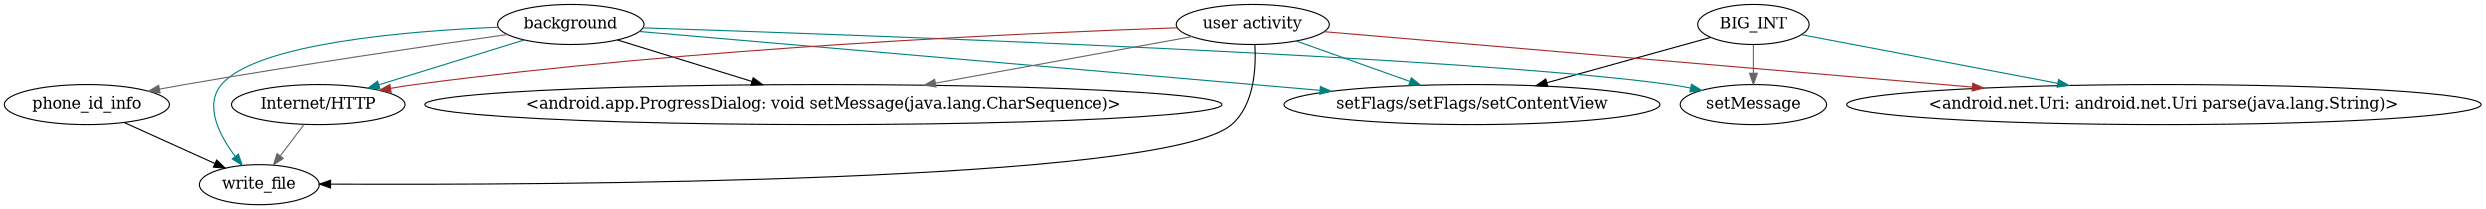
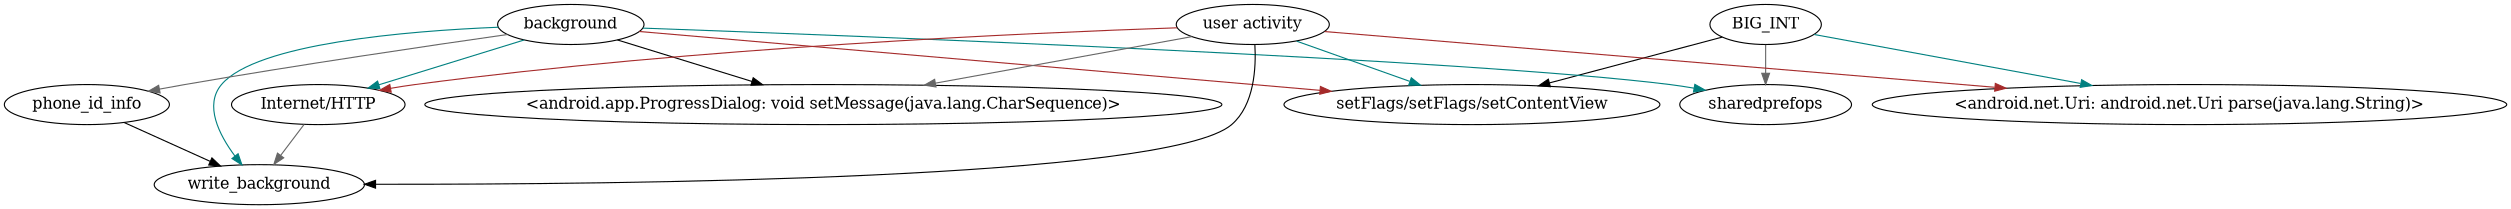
(980, 61) -> (980, 61)
(1753, 105) -> (1766, 105)
(259, 185) -> (259, 185)
